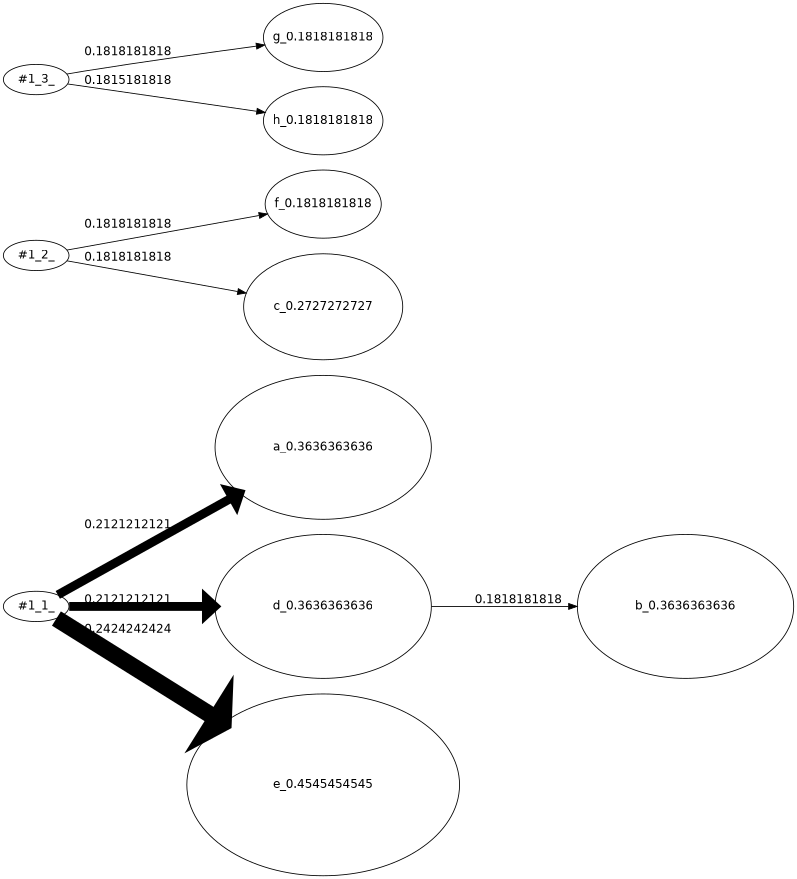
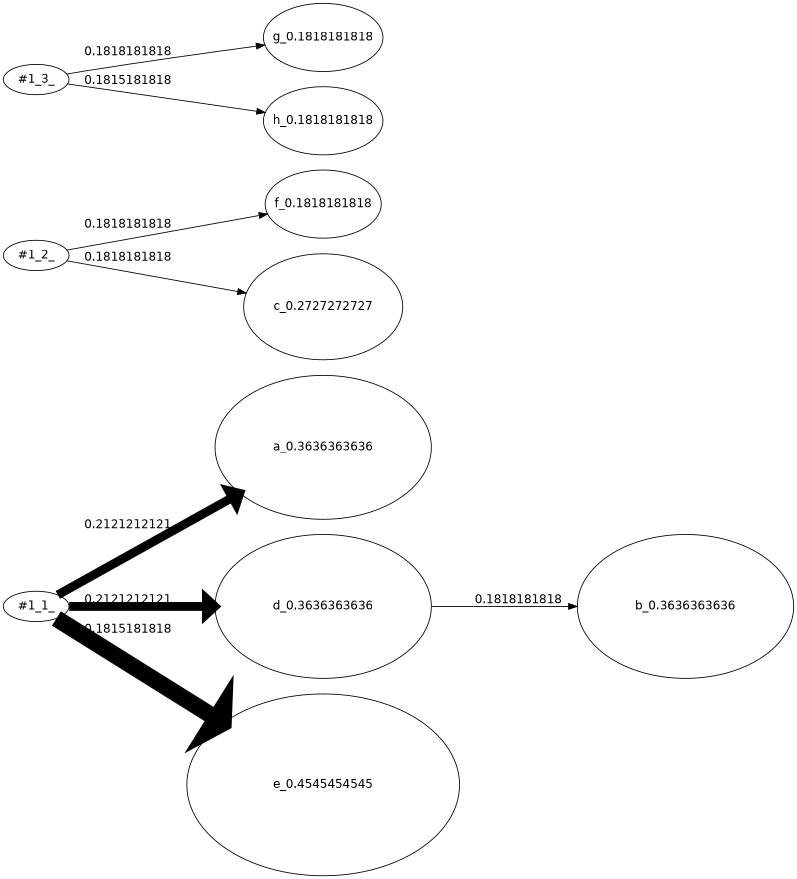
(128, 630) -> (128, 630)
